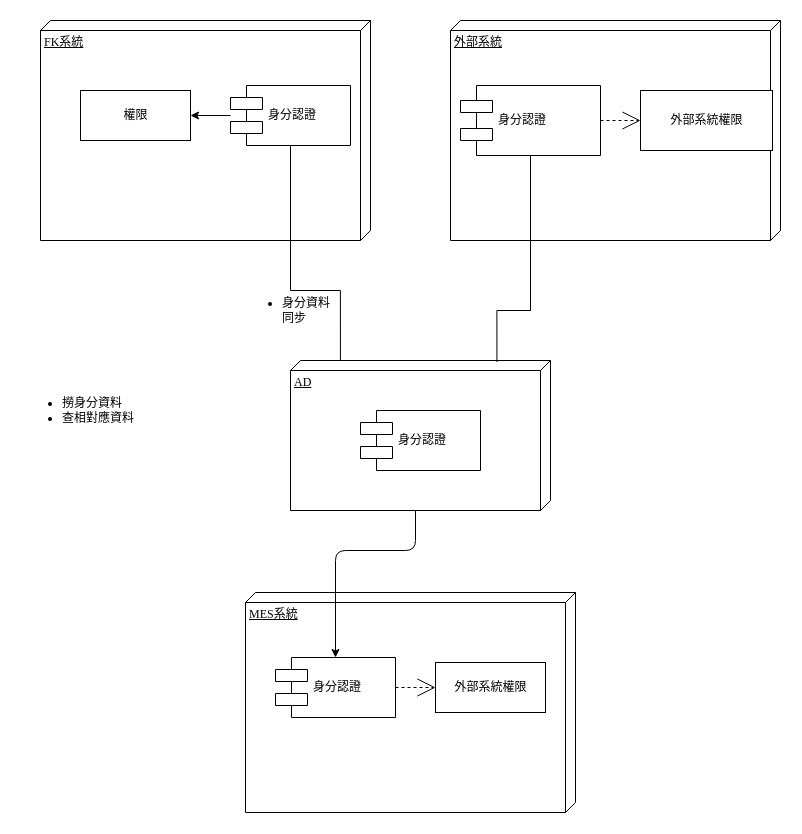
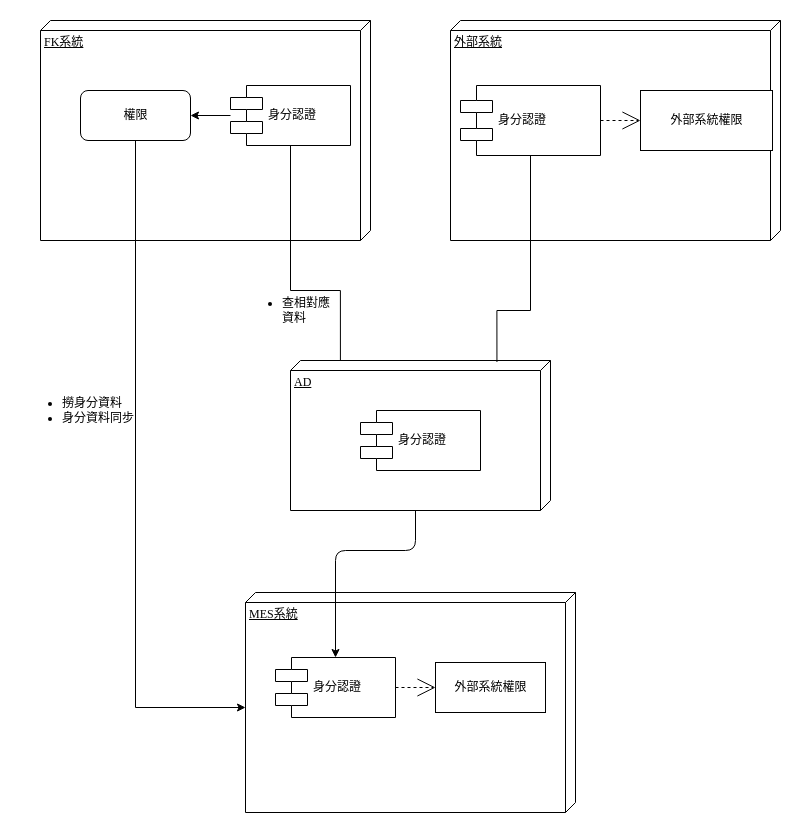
(136, 116) -> (136, 116)
(279, 311) -> (279, 311)
(59, 411) -> (59, 411)
none -> (136, 476)
